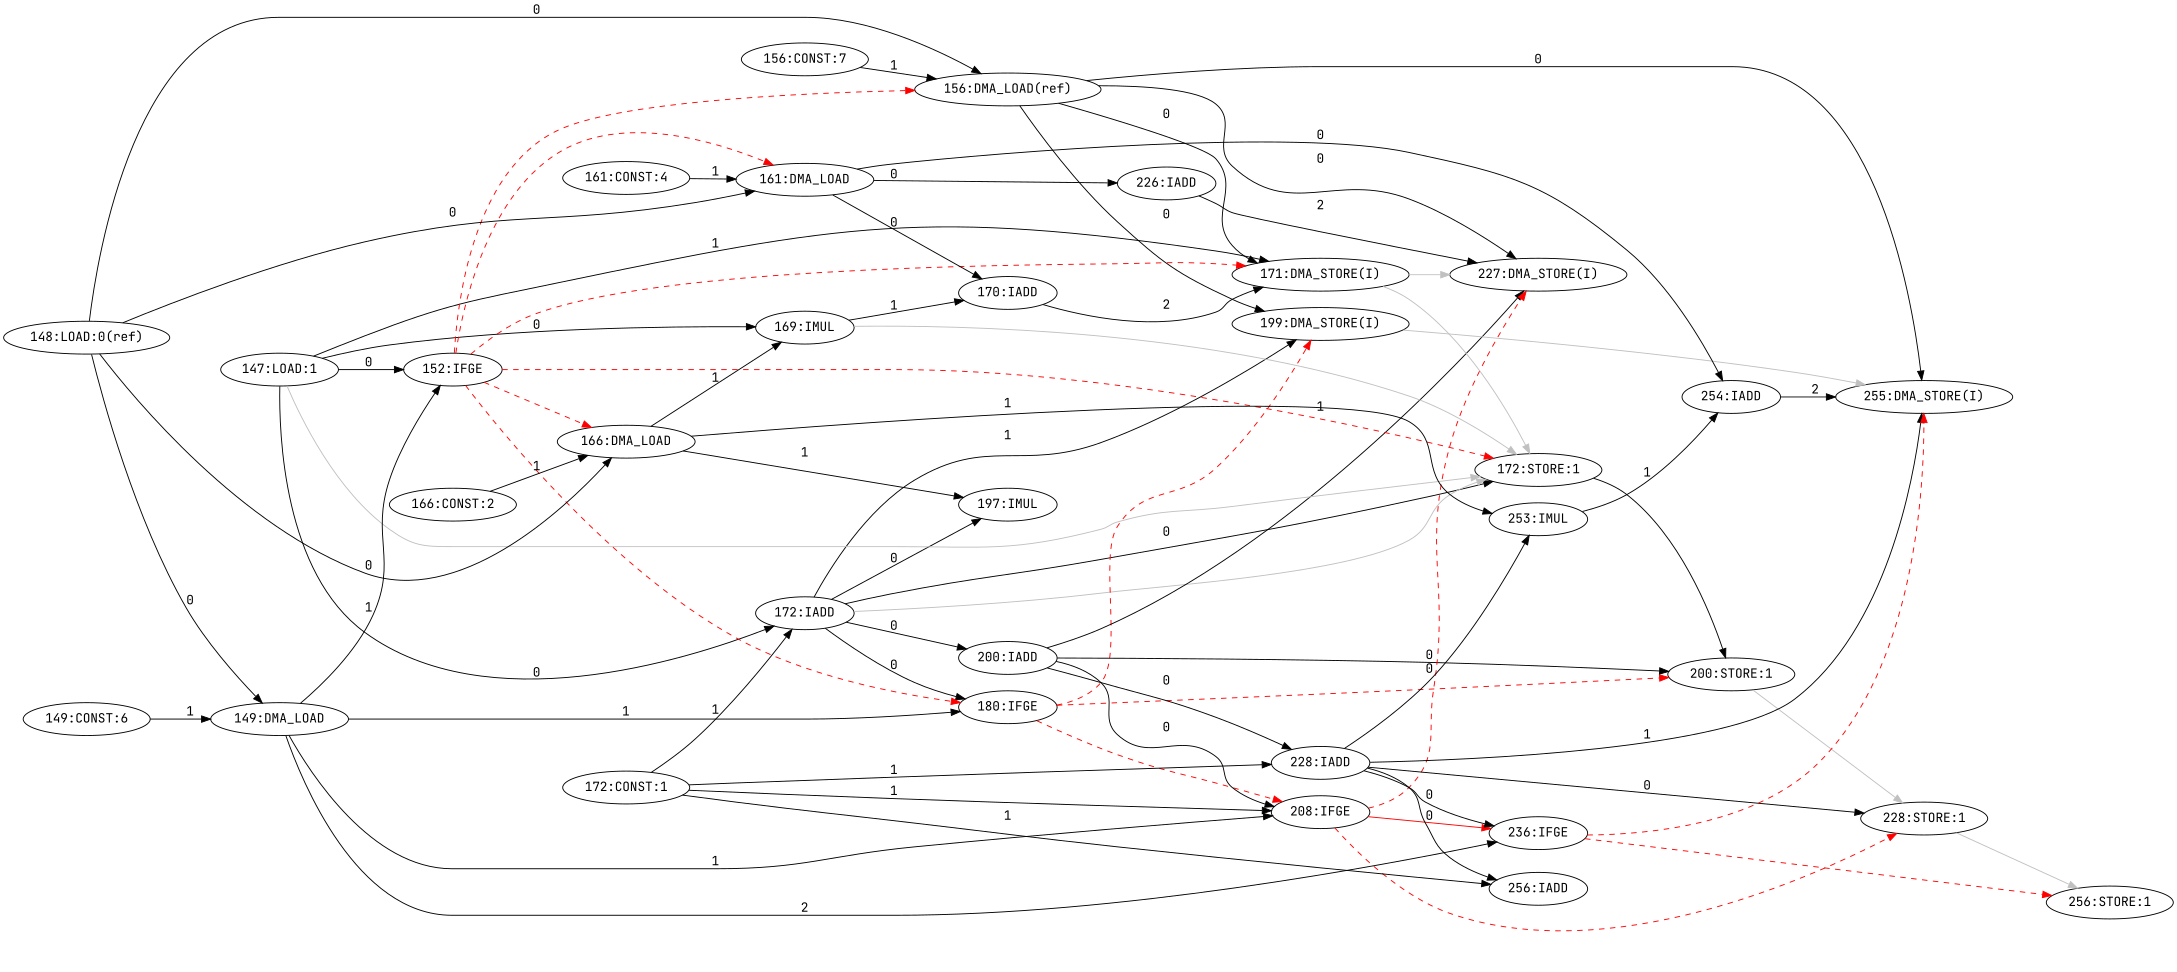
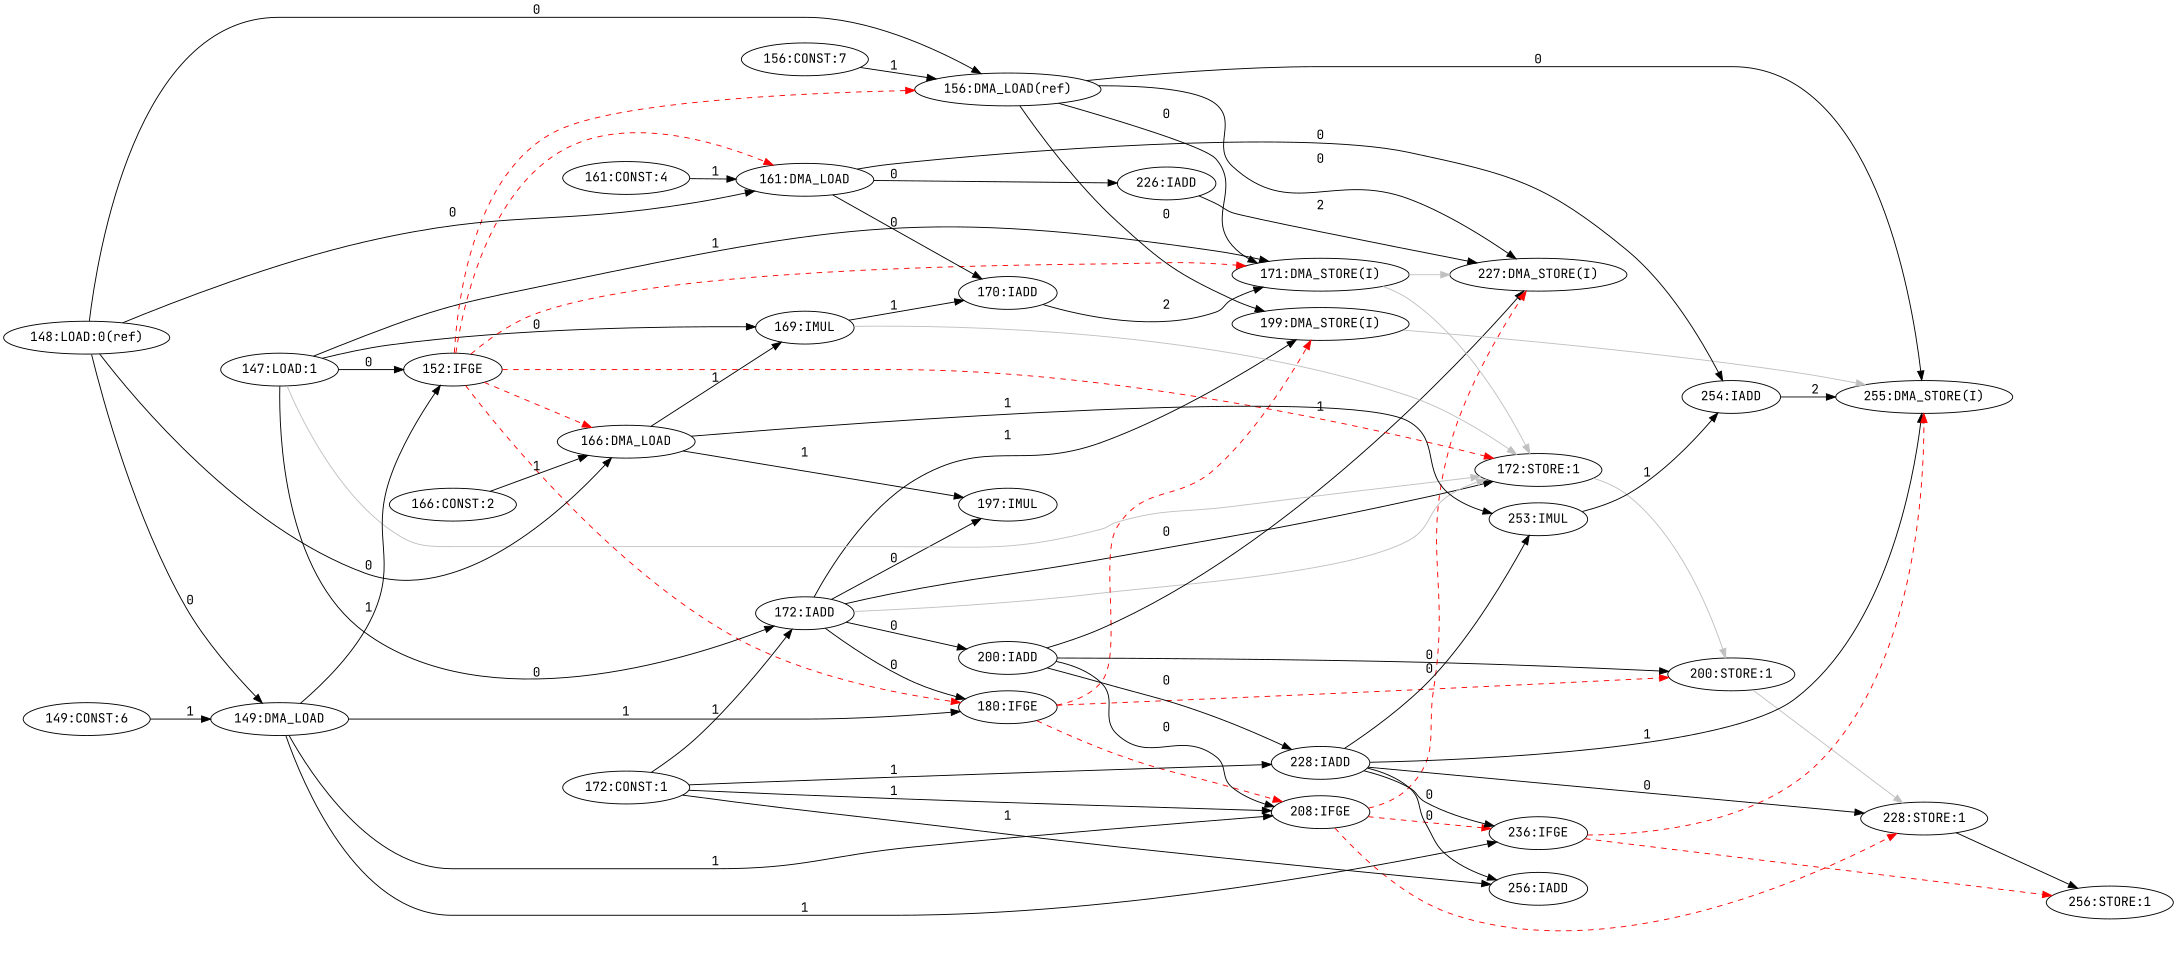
(1675, 549) -> (1675, 549)
(1416, 821) -> (1416, 821)
(2013, 858) -> (2013, 858)
(805, 908) -> (805, 908)
